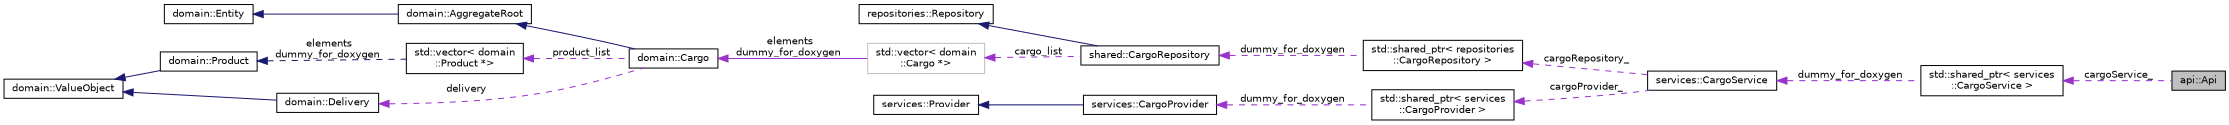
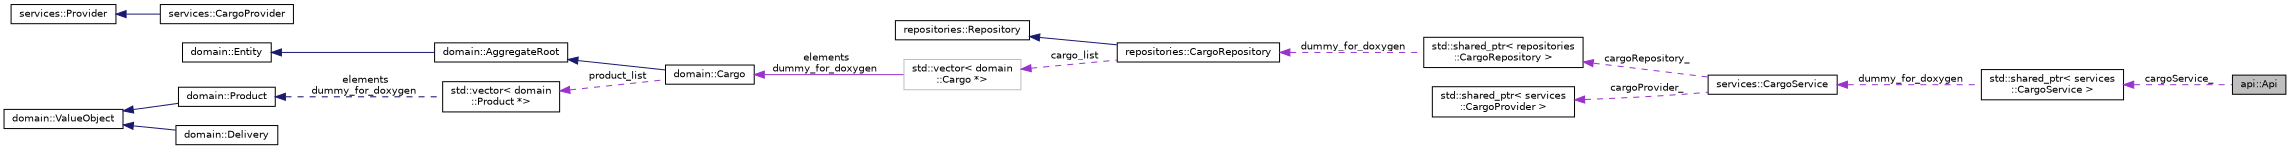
(1150, 55) -> (1198, 52)
(518, 97) -> none
(1299, 105) -> none
